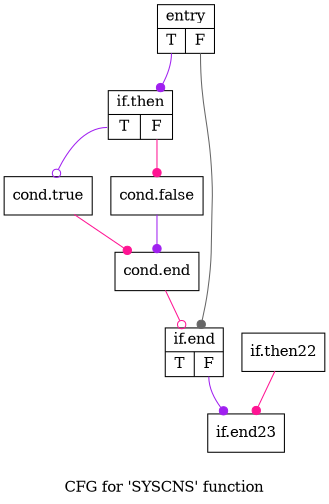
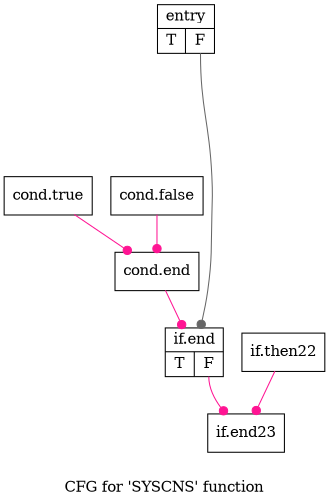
(140, 115) -> none
(157, 230) -> (157, 230)
(173, 306) -> (173, 306)
(212, 393) -> (212, 393)
